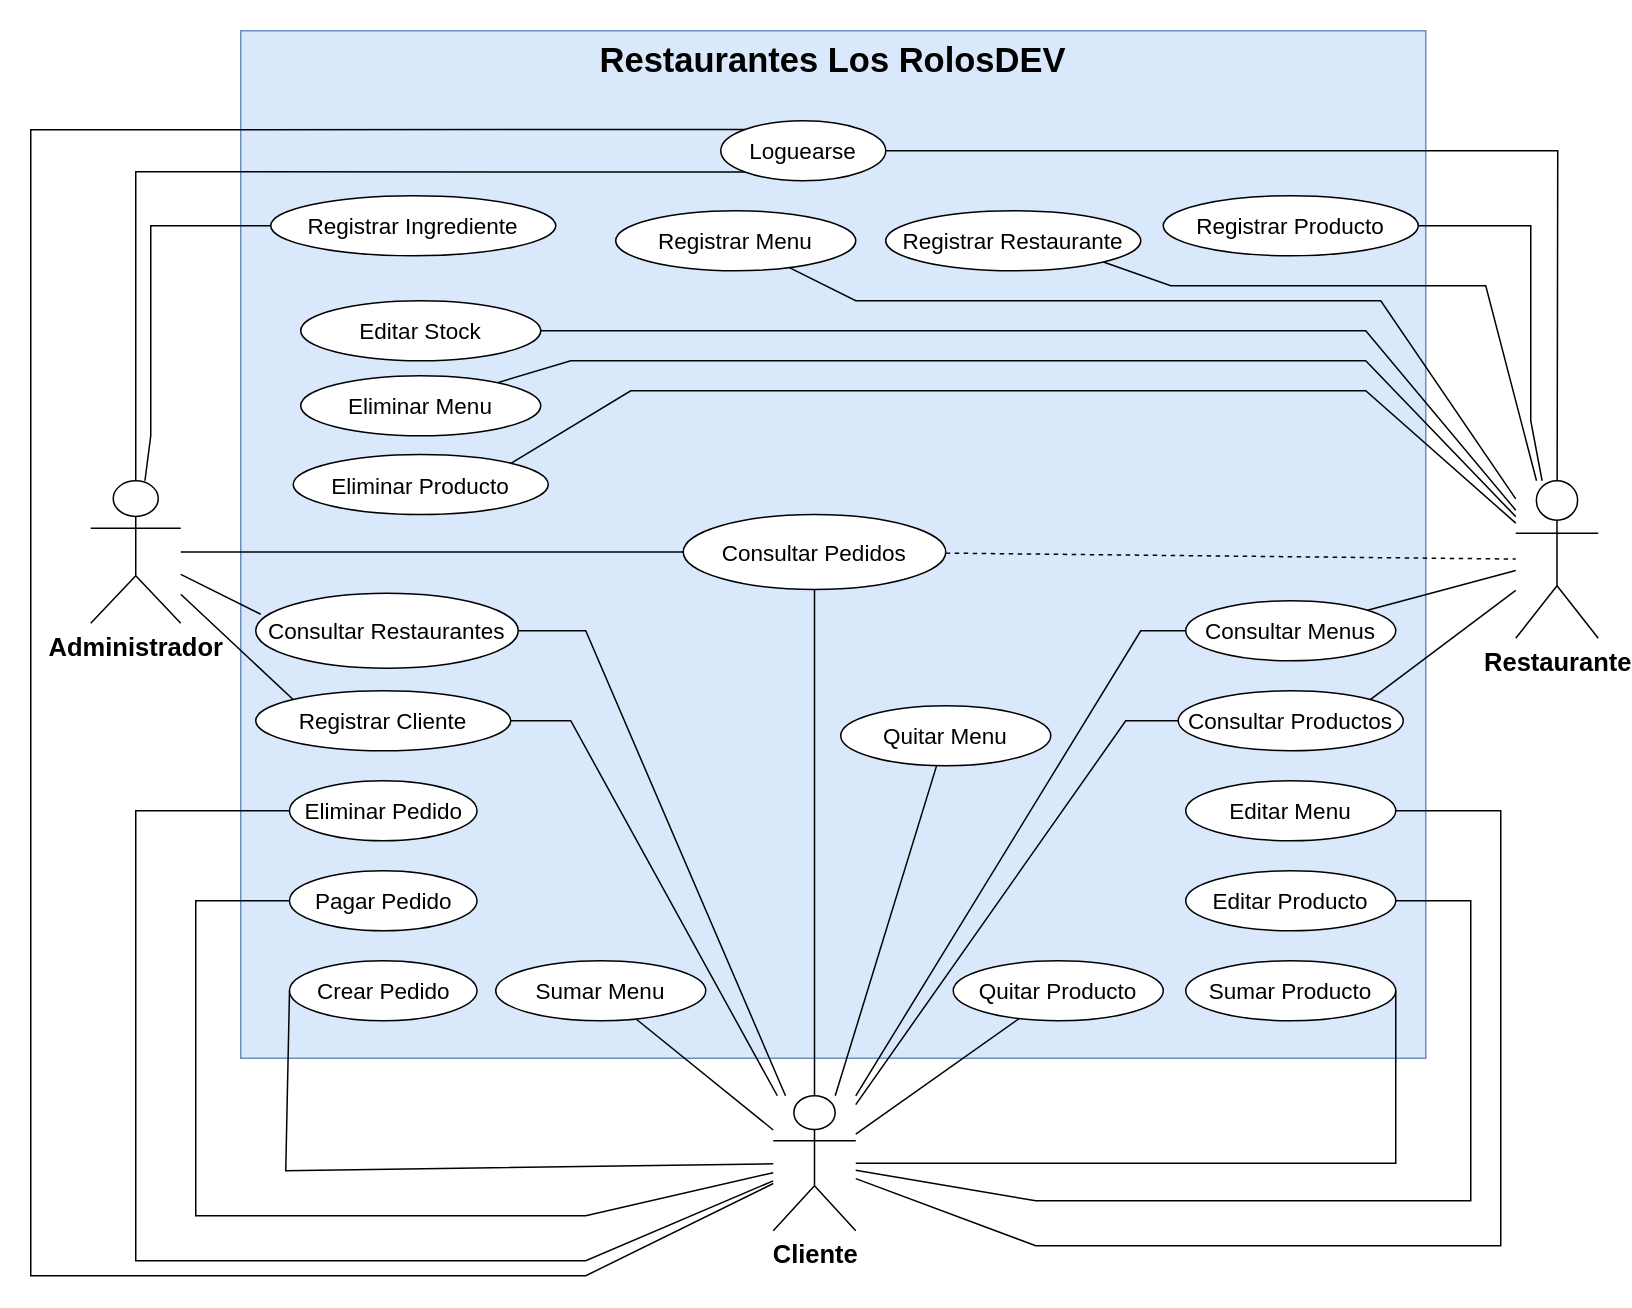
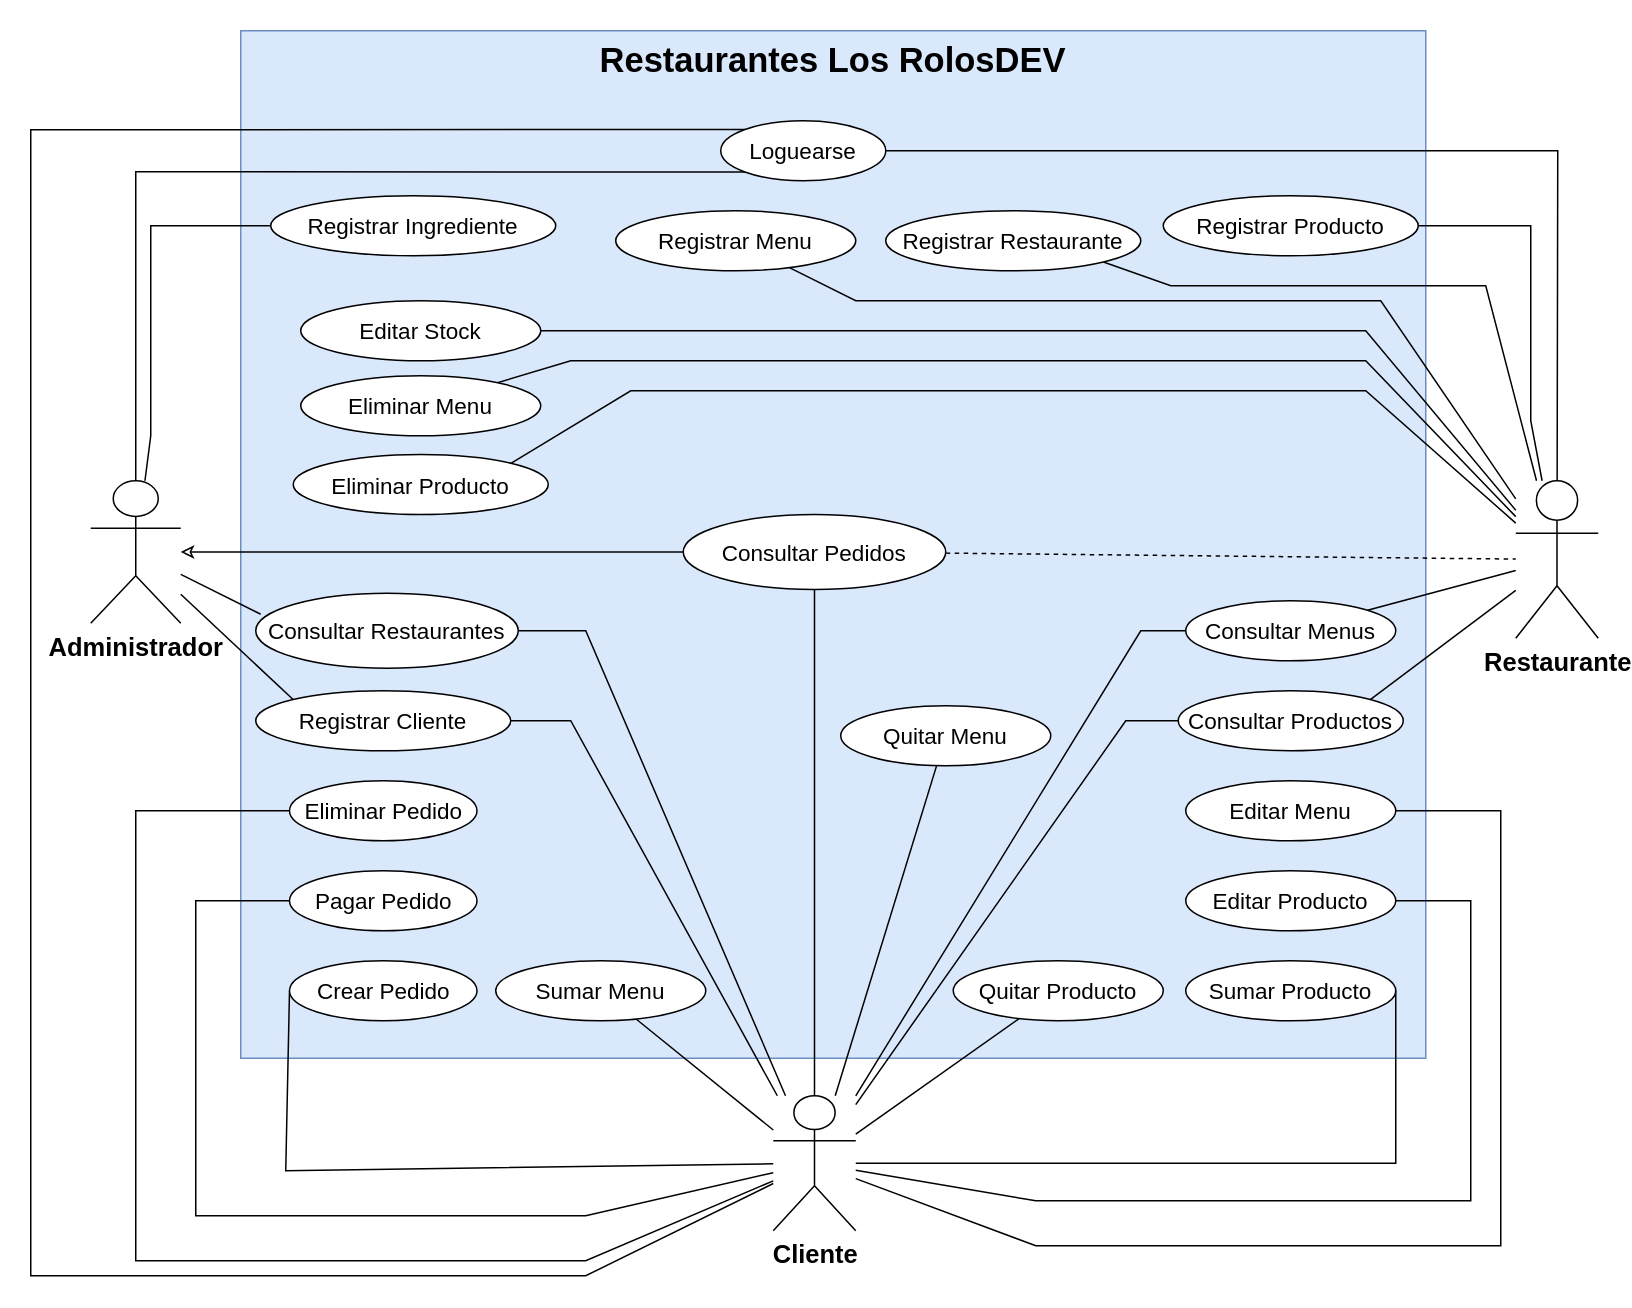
(188, 552) -> (192, 552)
